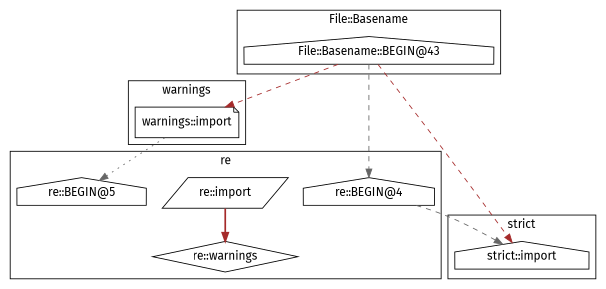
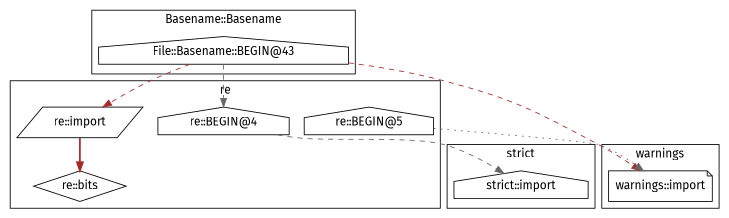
(369, 20) -> (224, 20)
(440, 145) -> (139, 86)
(136, 157) -> (538, 138)
(225, 257) -> (80, 186)
